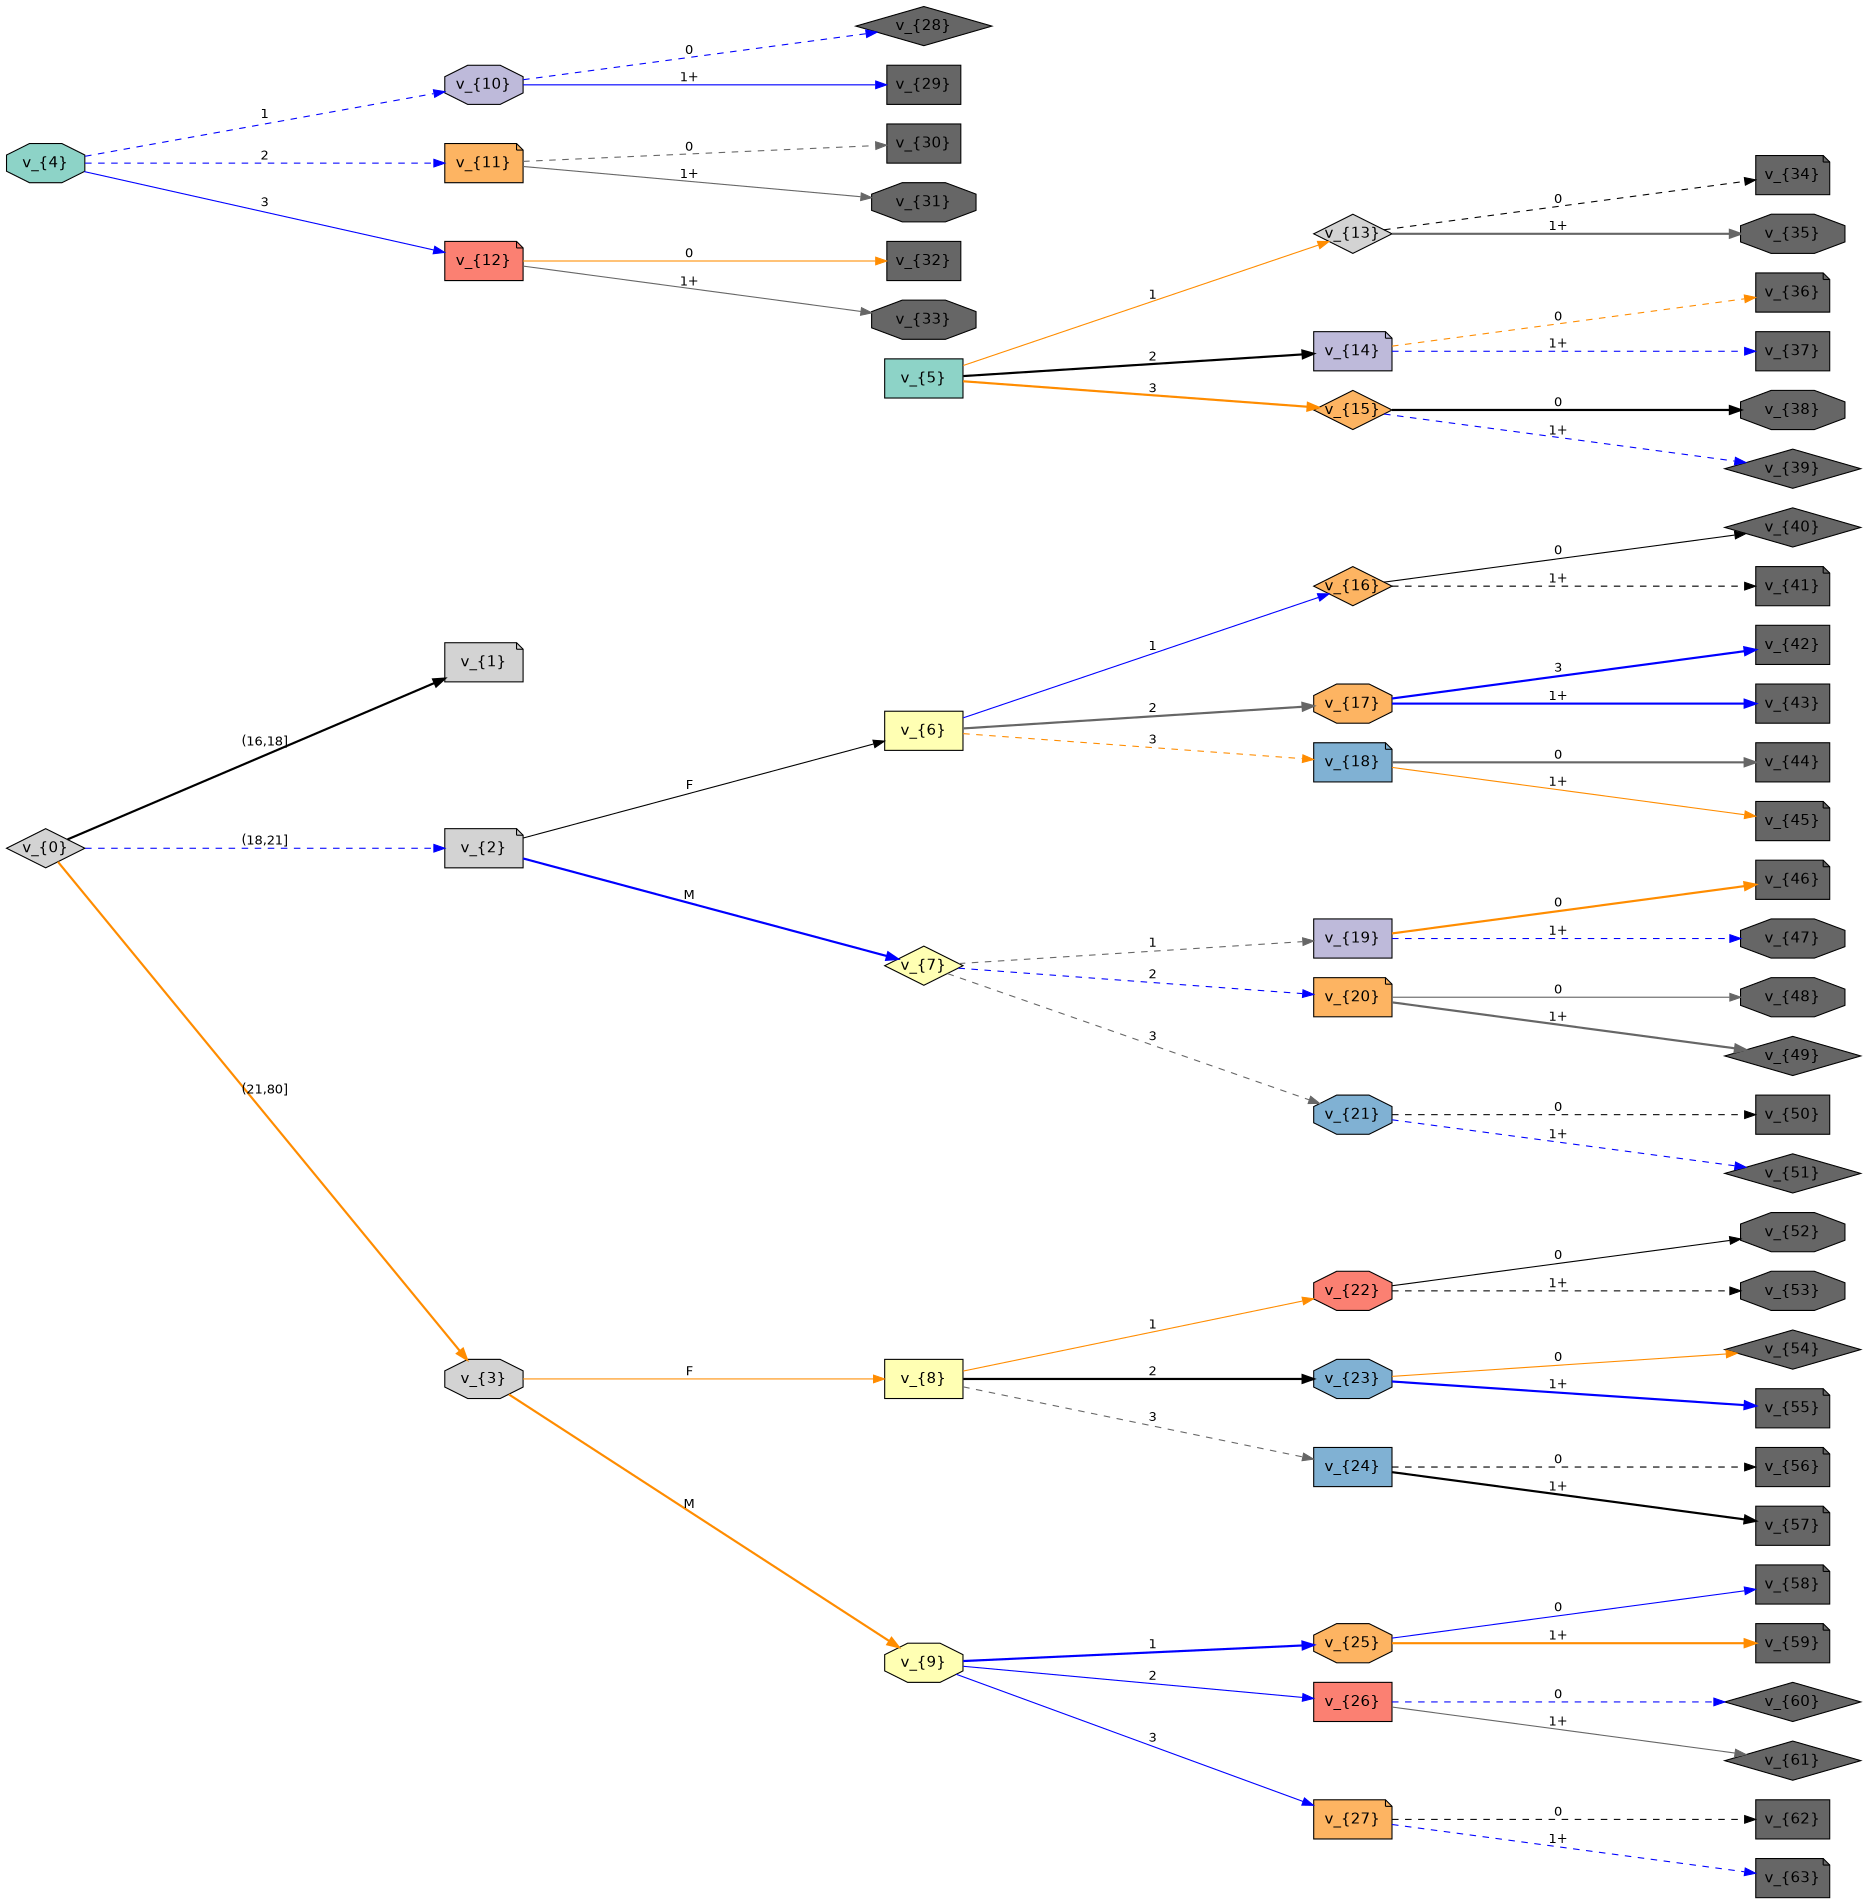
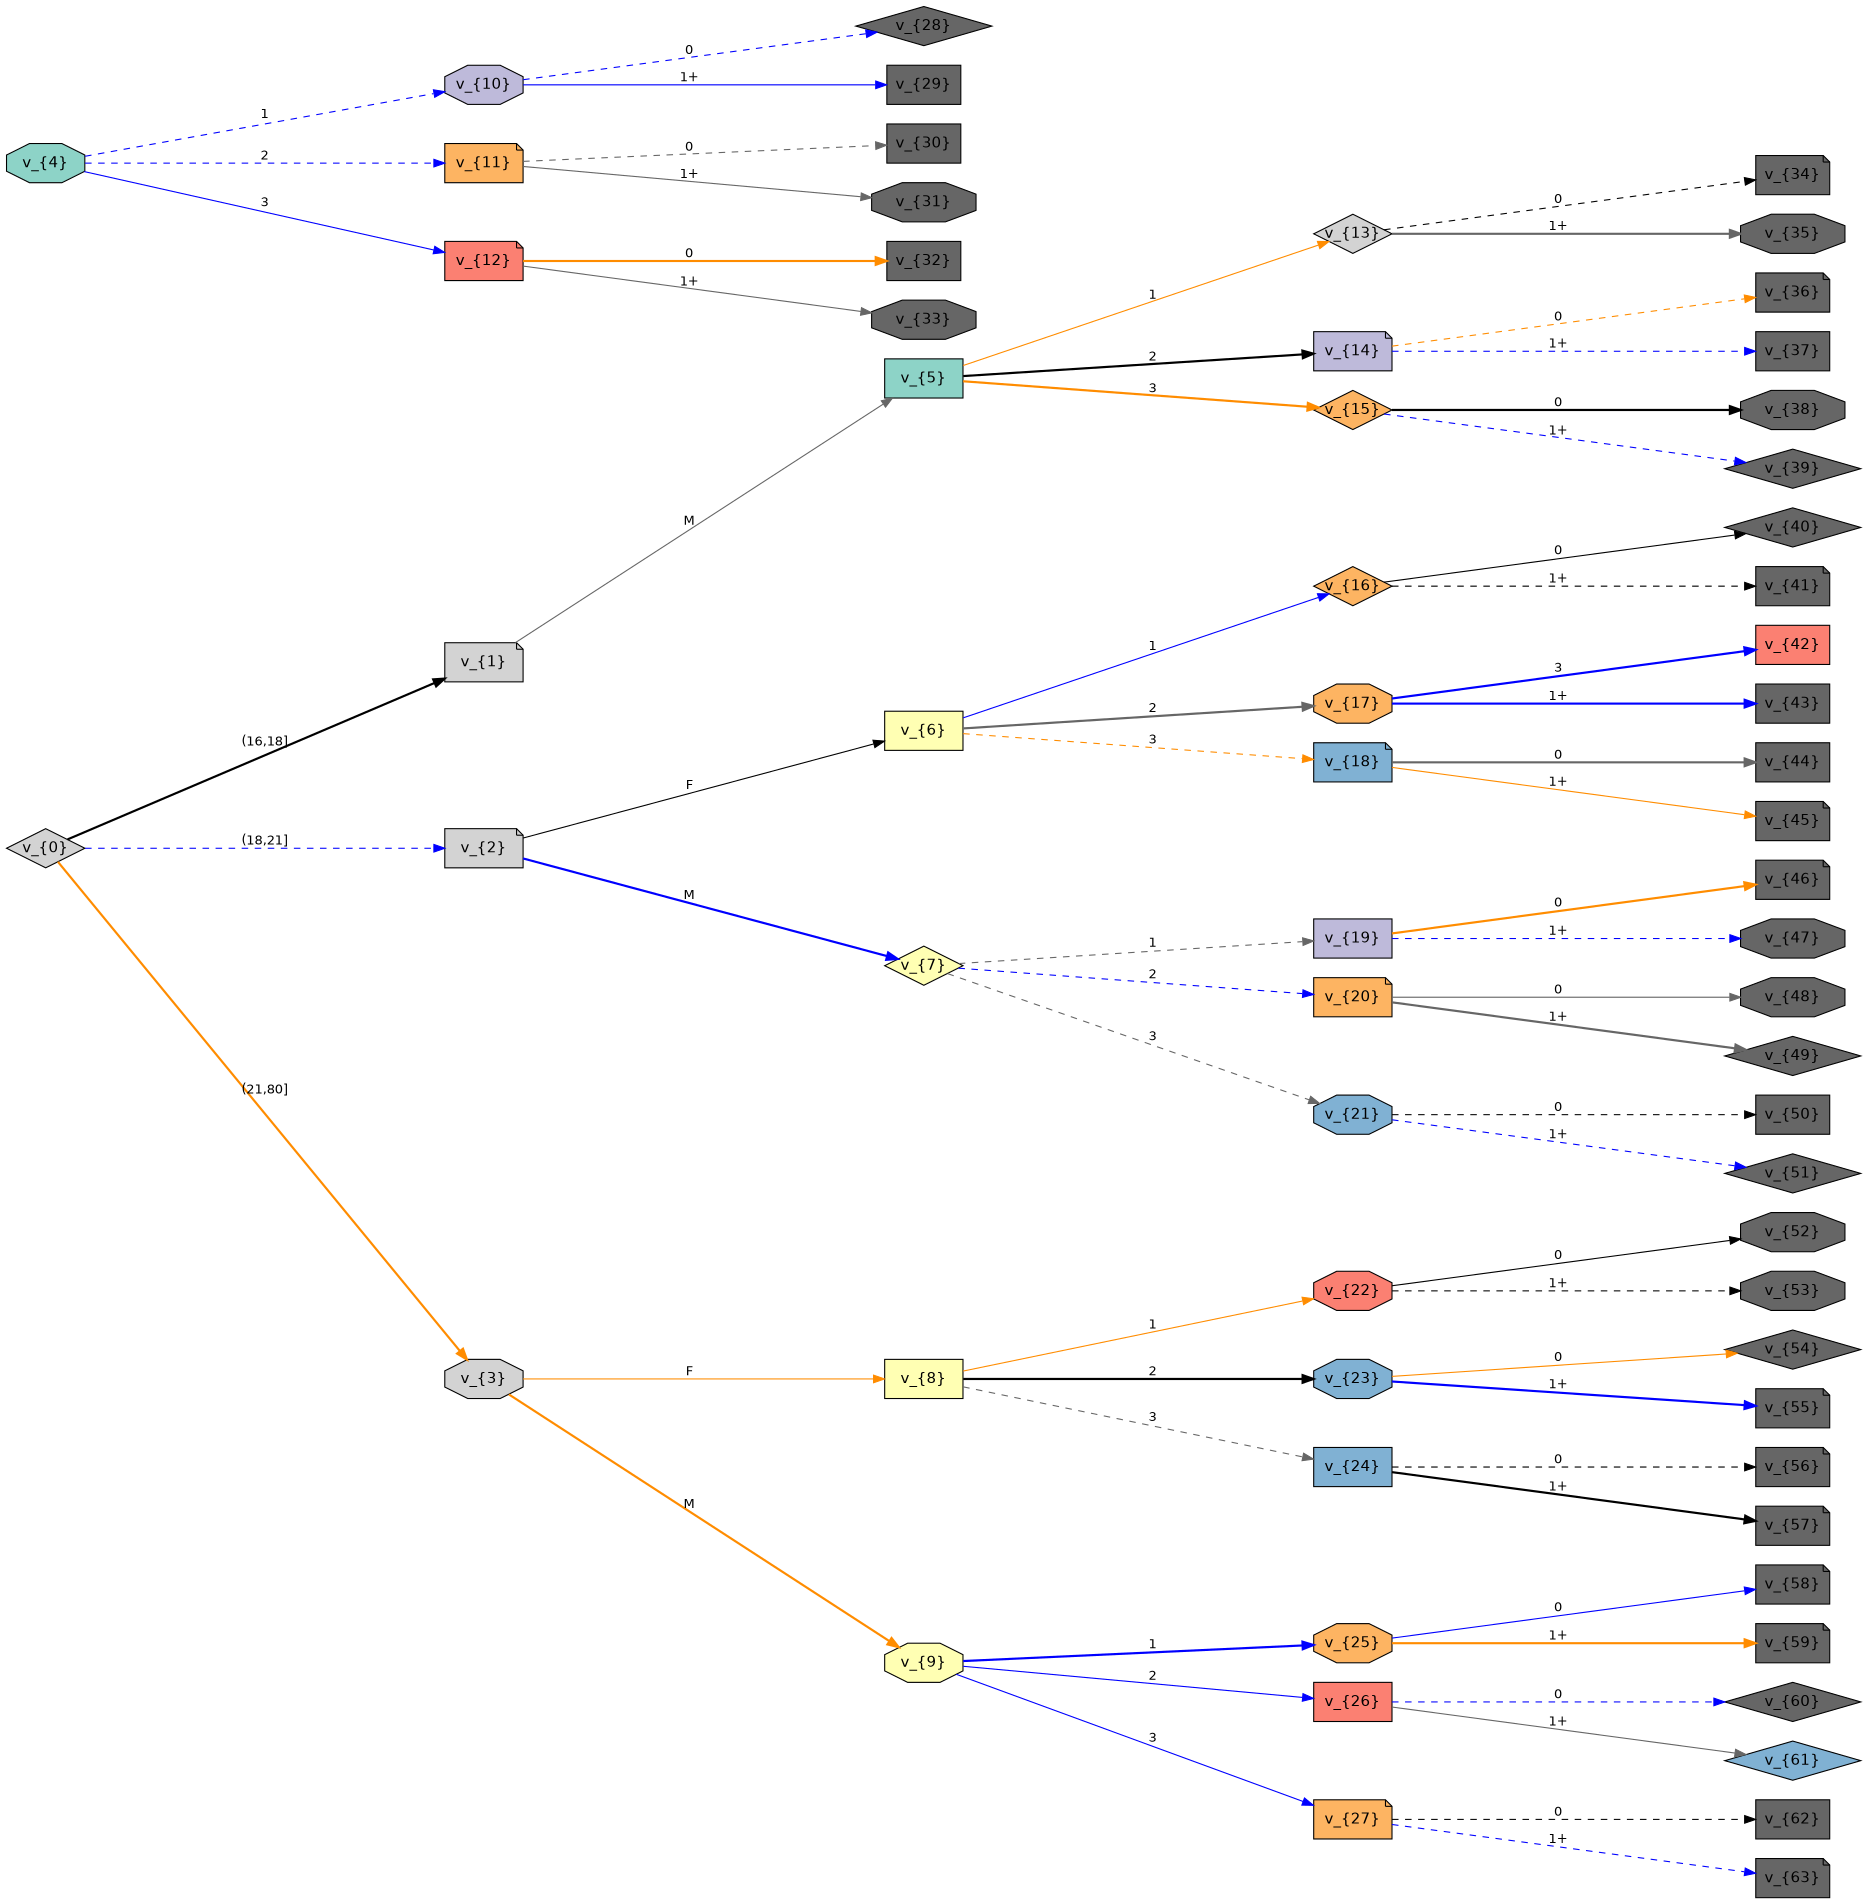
(699, 261) -> (699, 261)
none -> (699, 523)
(1793, 645) -> (1793, 645)
(1793, 1761) -> (1793, 1761)
